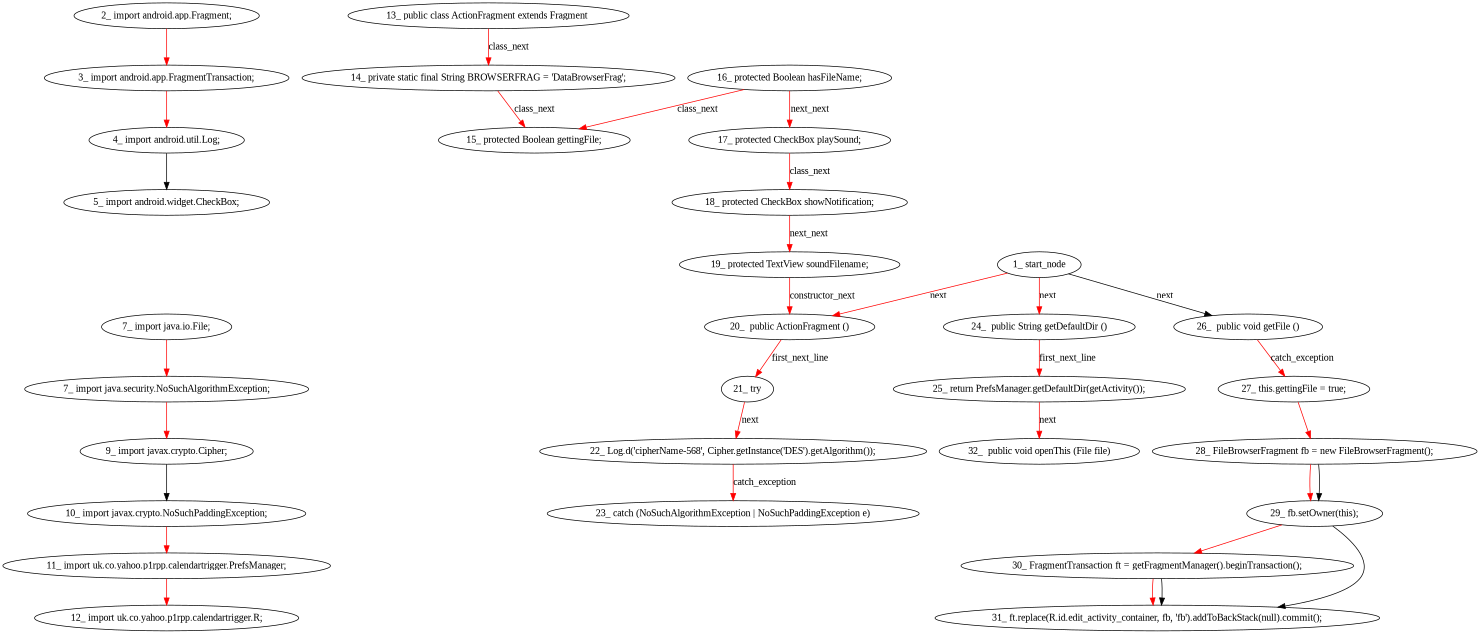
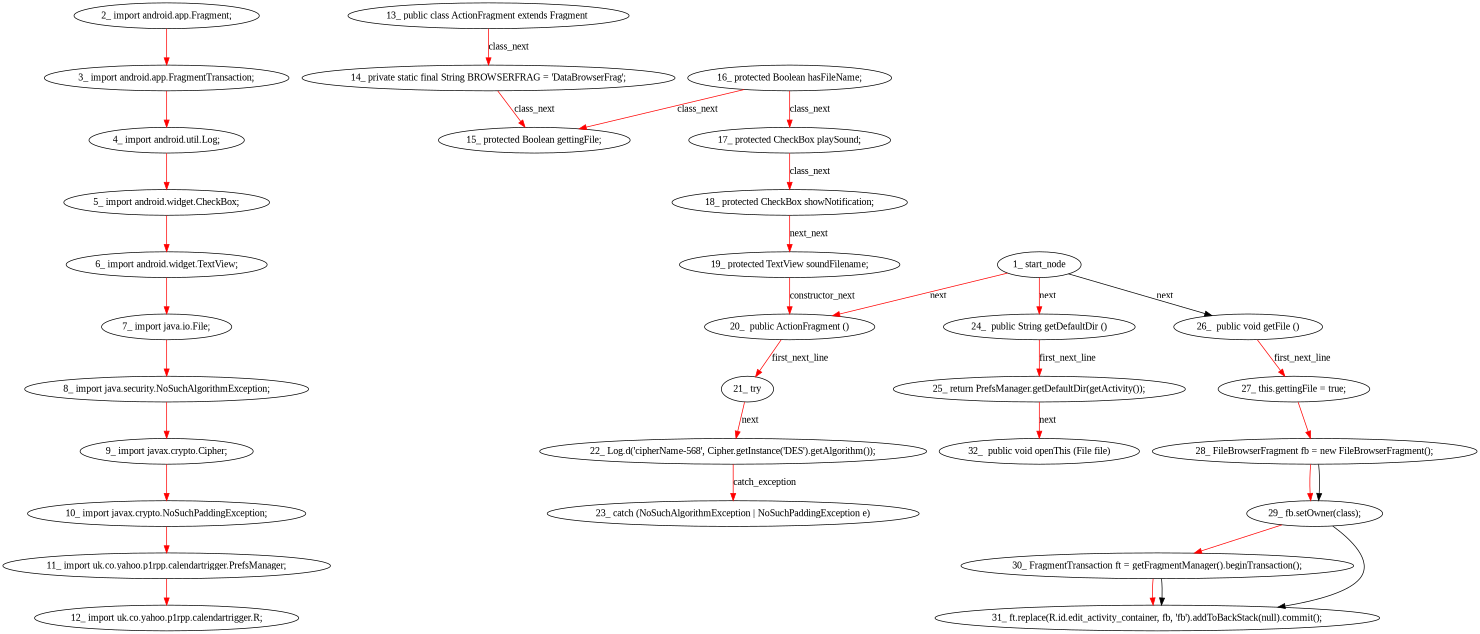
(810, 109) -> (810, 109)
(167, 168) -> (167, 168)
none -> (167, 265)
(1302, 358) -> (1302, 358)
(167, 389) -> (167, 389)
(167, 479) -> (167, 479)
(1315, 514) -> (1315, 514)
